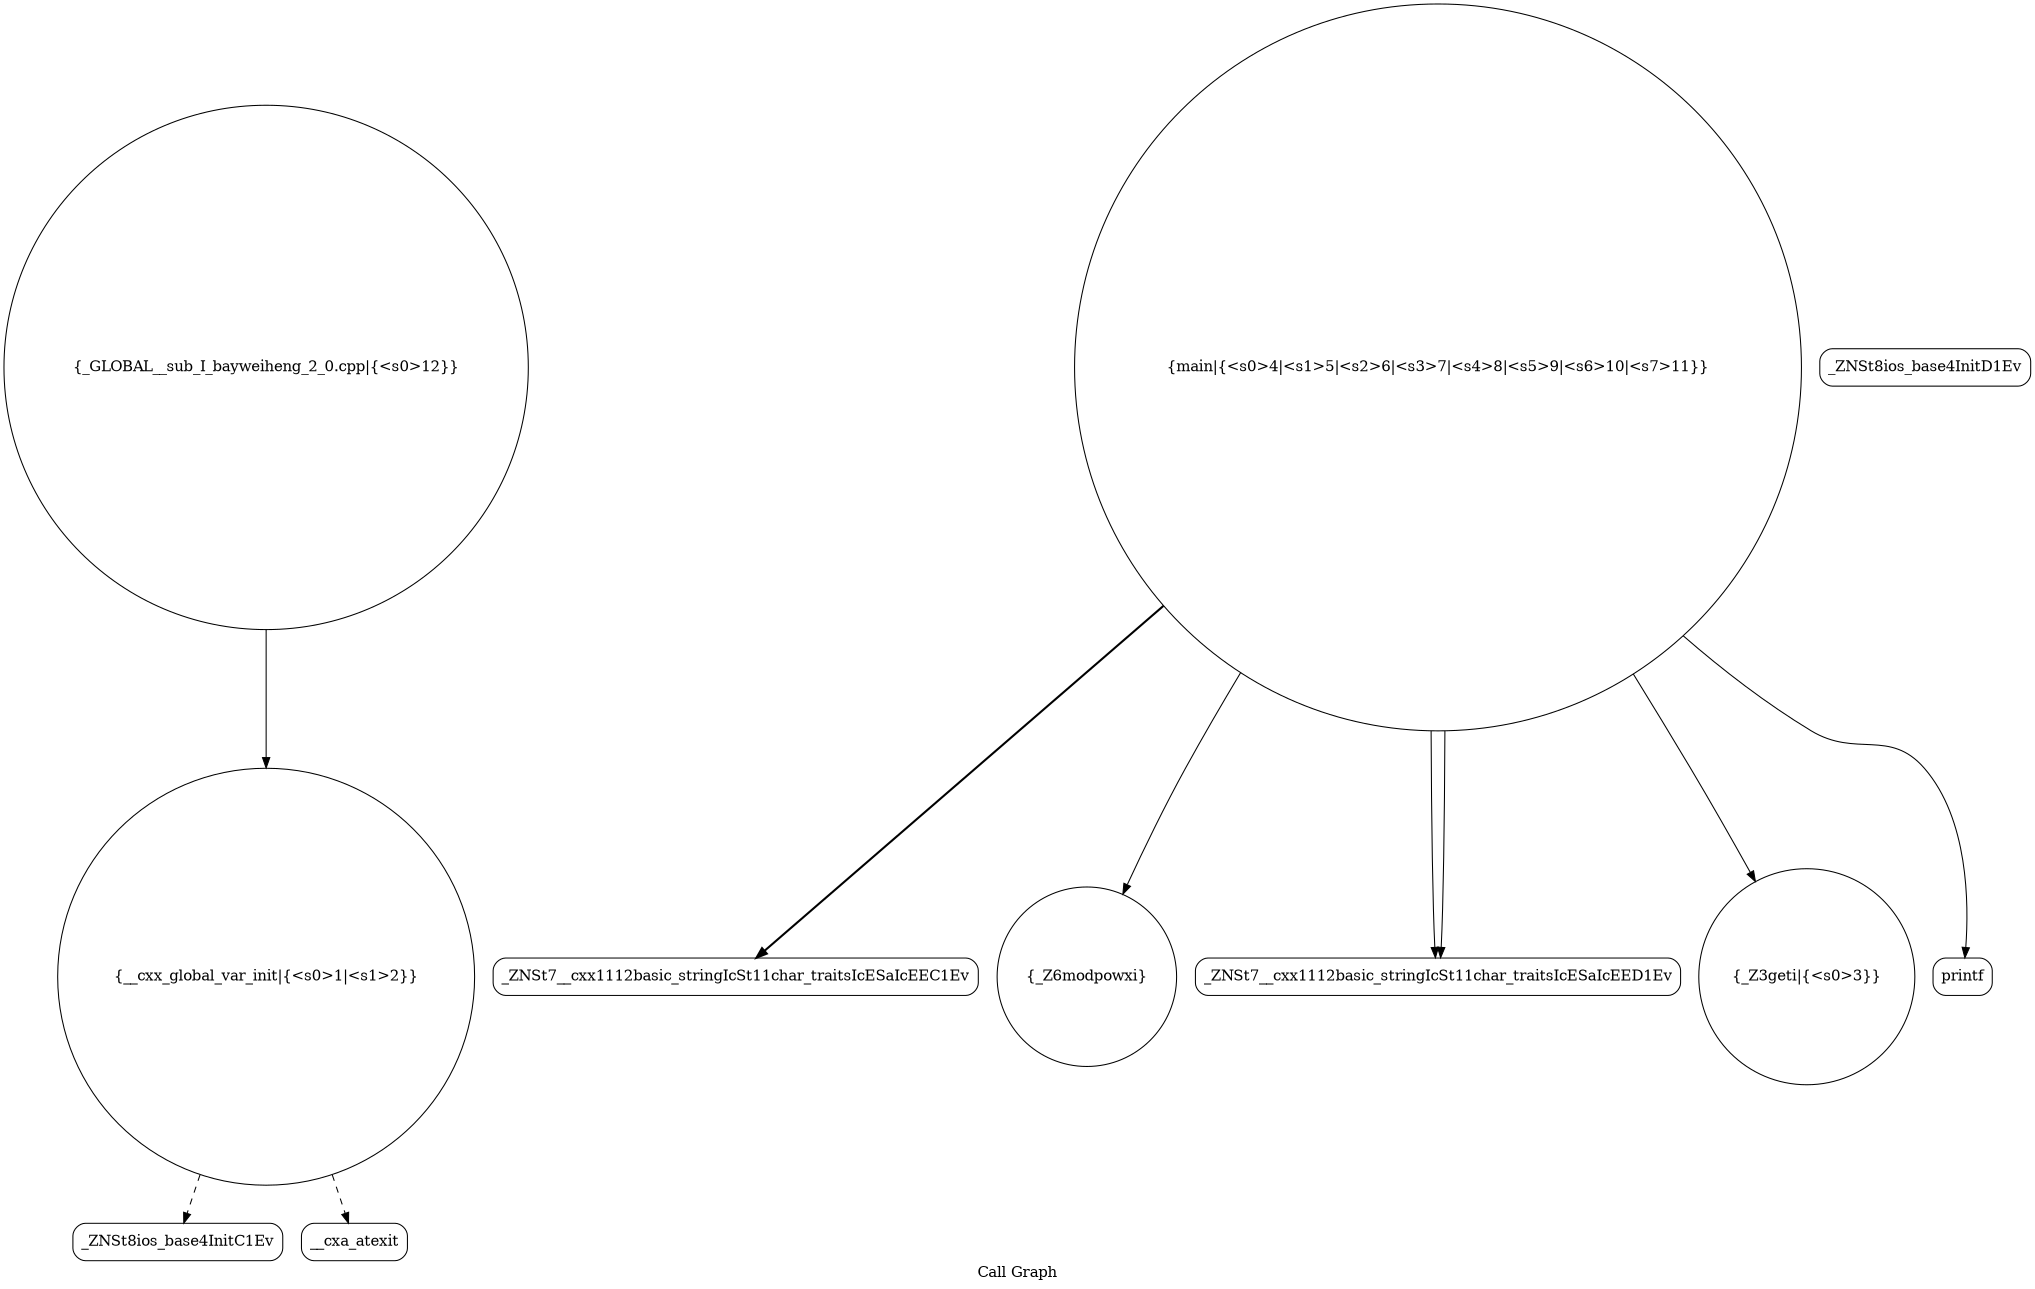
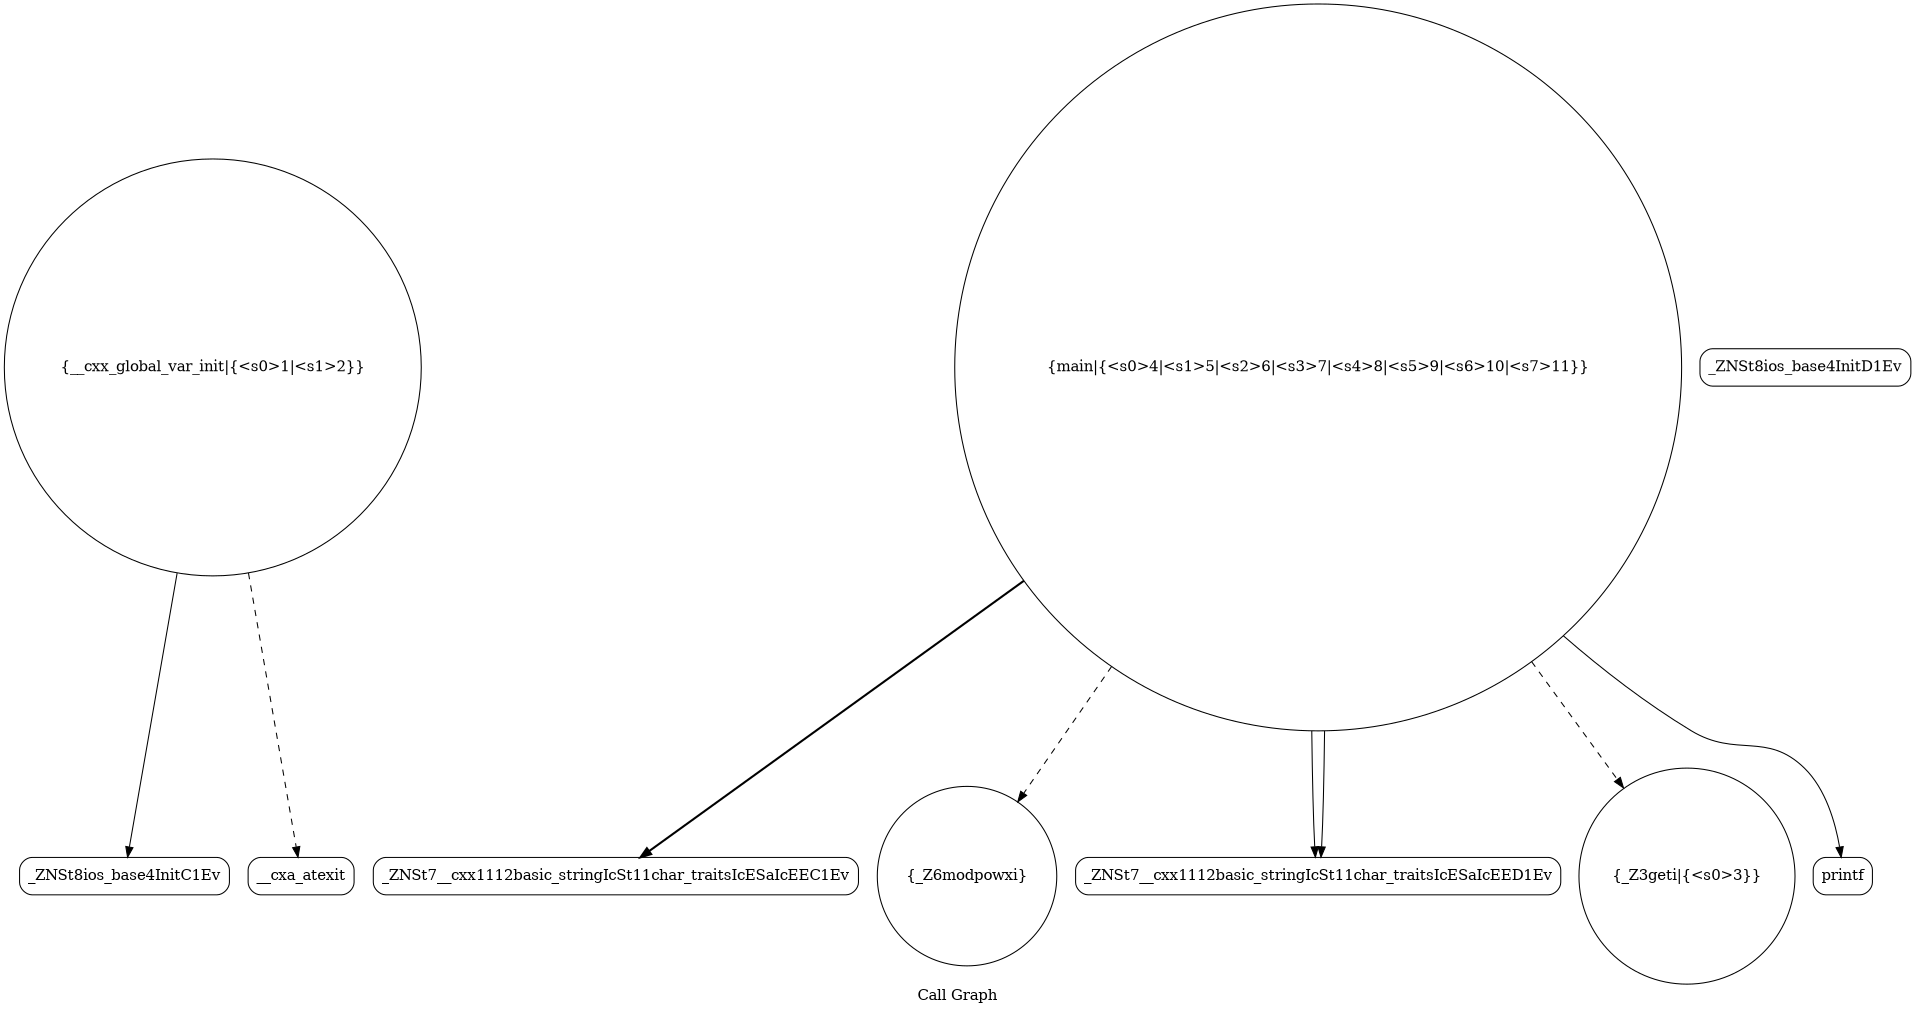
(266, 367) -> none
(1693, 772) -> (1574, 720)
(1181, 777) -> (1068, 730)
(194, 1194) -> (153, 710)
